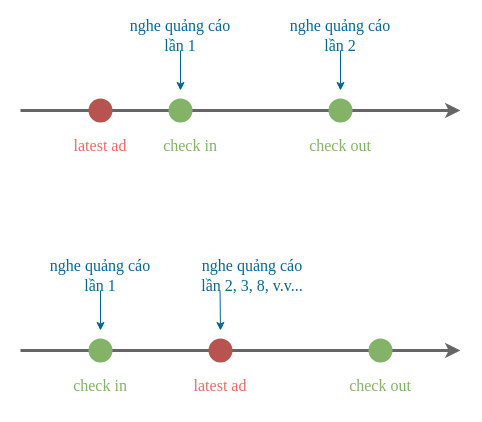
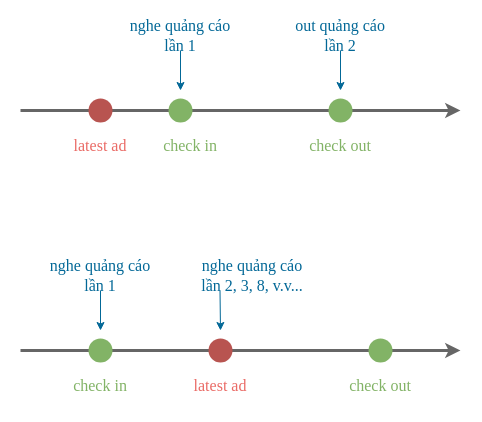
(341, 36) -> (341, 36)
